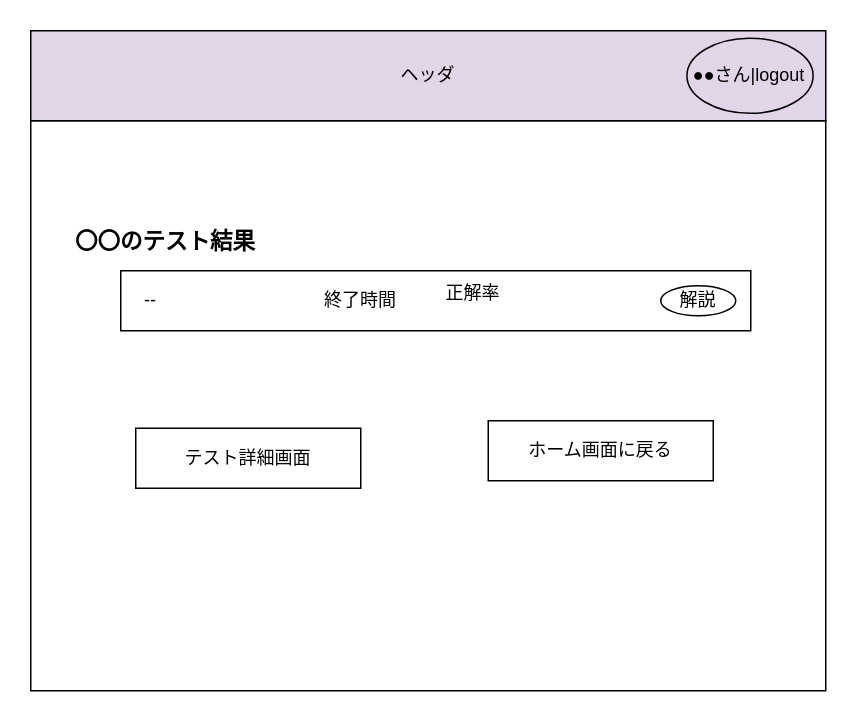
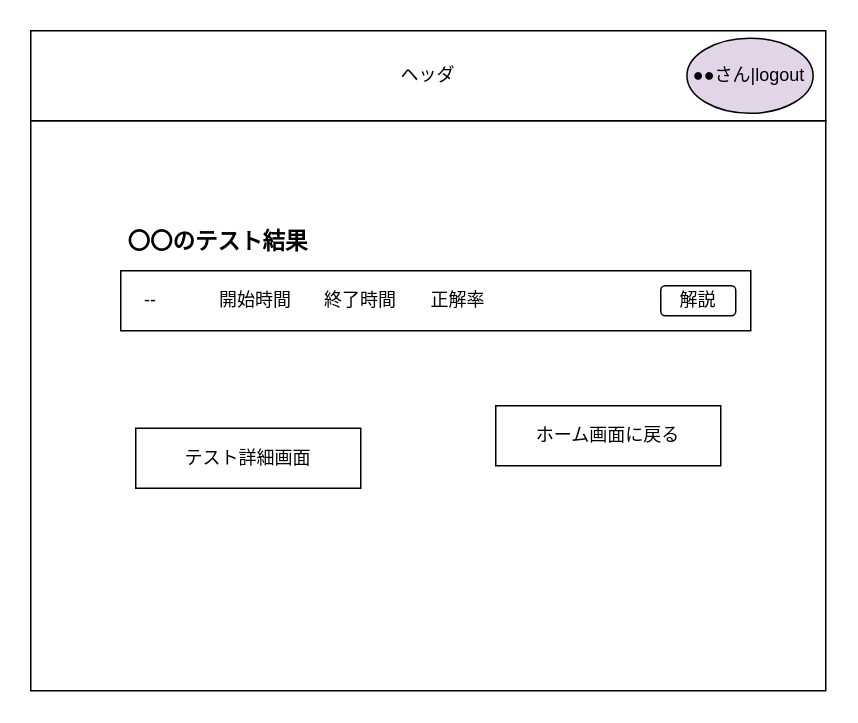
(428, 76) -> (428, 76)
(166, 241) -> (218, 241)
(473, 293) -> (458, 301)
none -> (256, 301)
(698, 301) -> (698, 301)
(601, 451) -> (608, 436)
